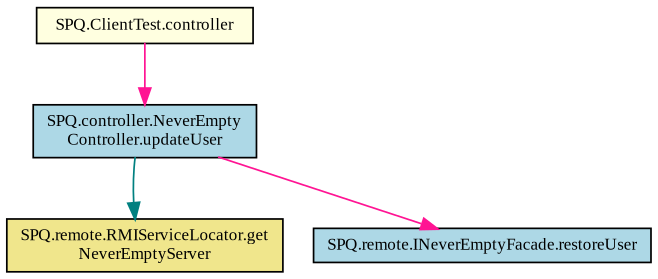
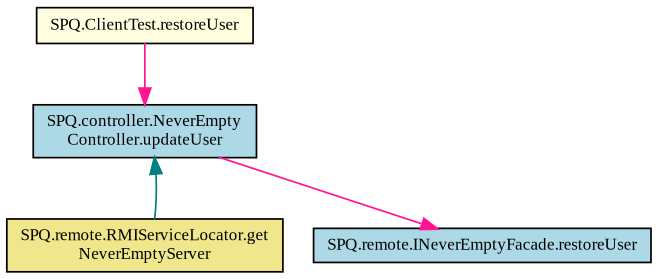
(145, 26) -> (145, 26)
(133, 180) -> (156, 197)
